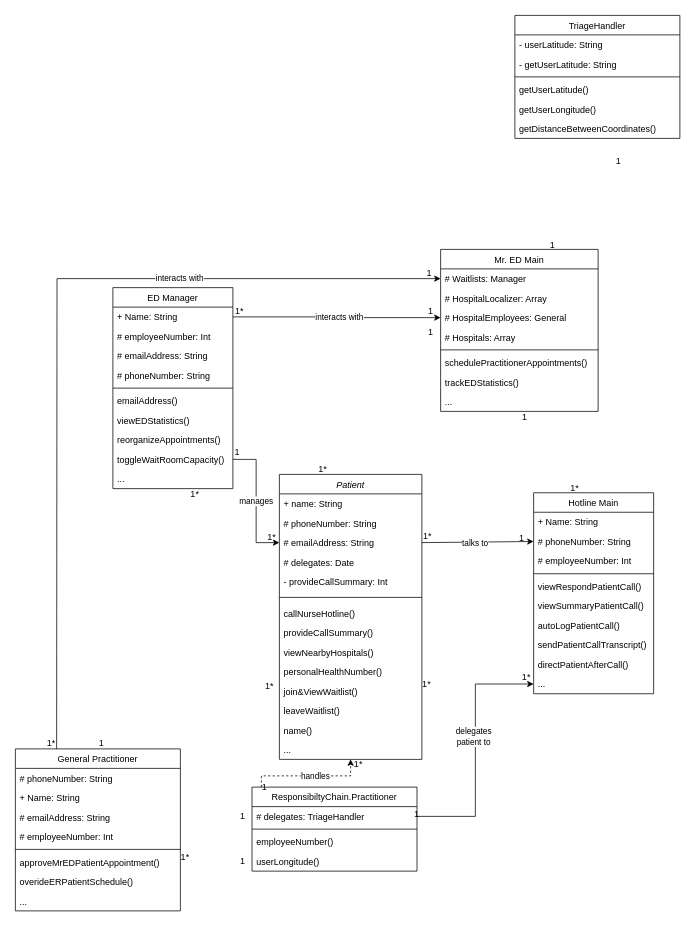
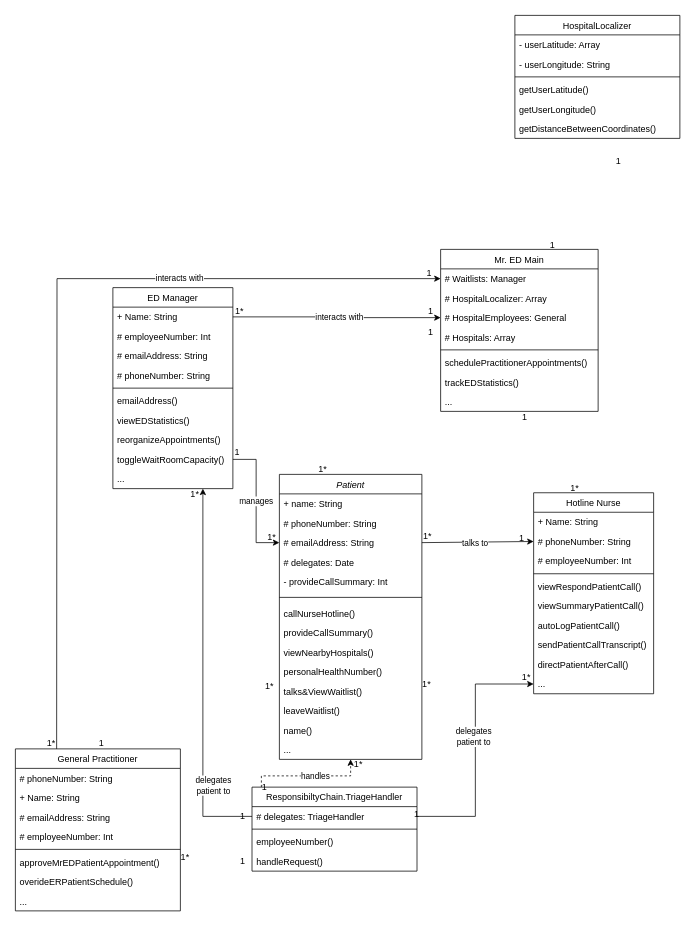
(597, 26) -> (597, 26)
(569, 45) -> (567, 45)
(576, 65) -> (571, 65)
(593, 503) -> (593, 503)
(326, 692) -> (328, 692)
(334, 797) -> (334, 797)
none -> (226, 816)
(293, 862) -> (293, 862)
